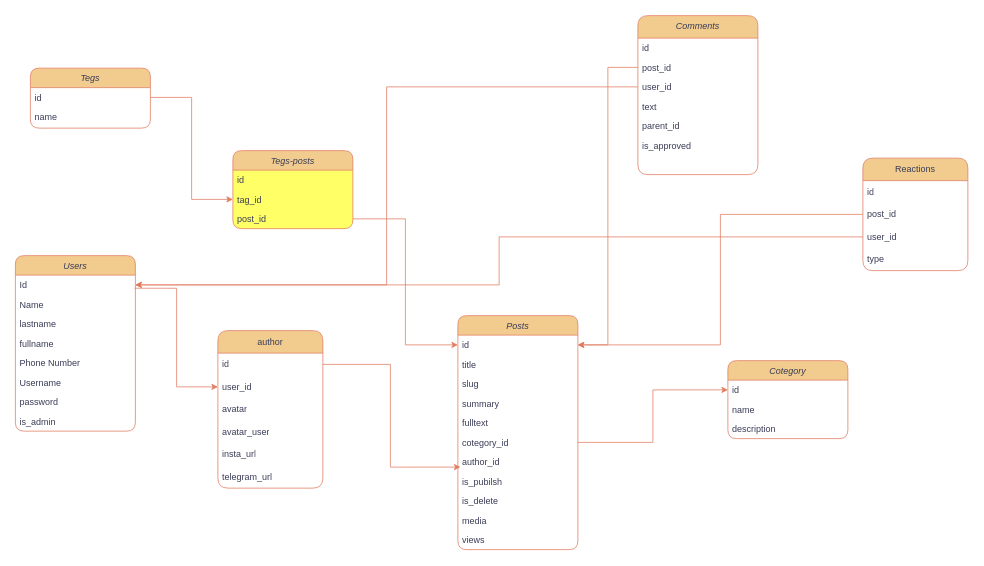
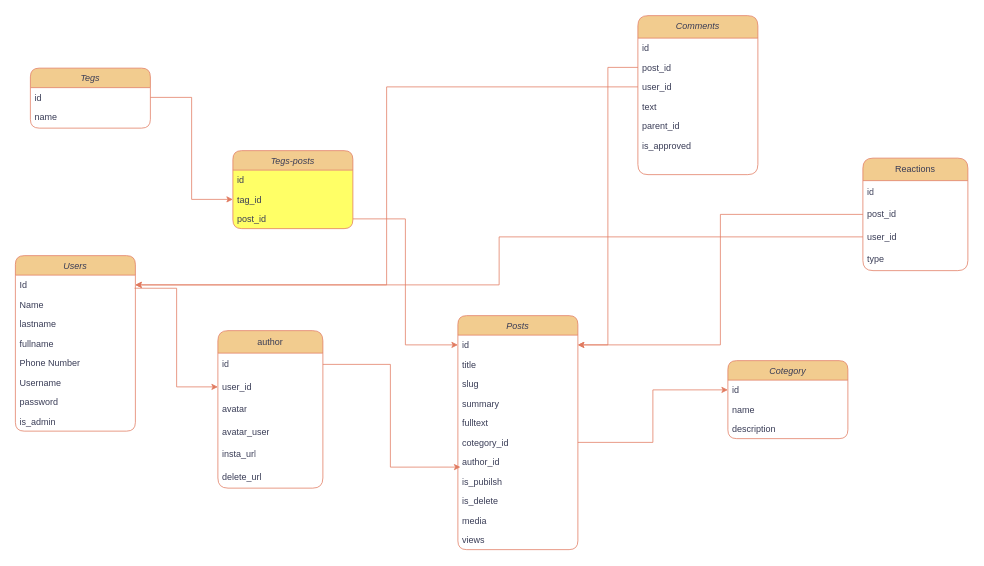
(250, 477) -> (245, 477)
